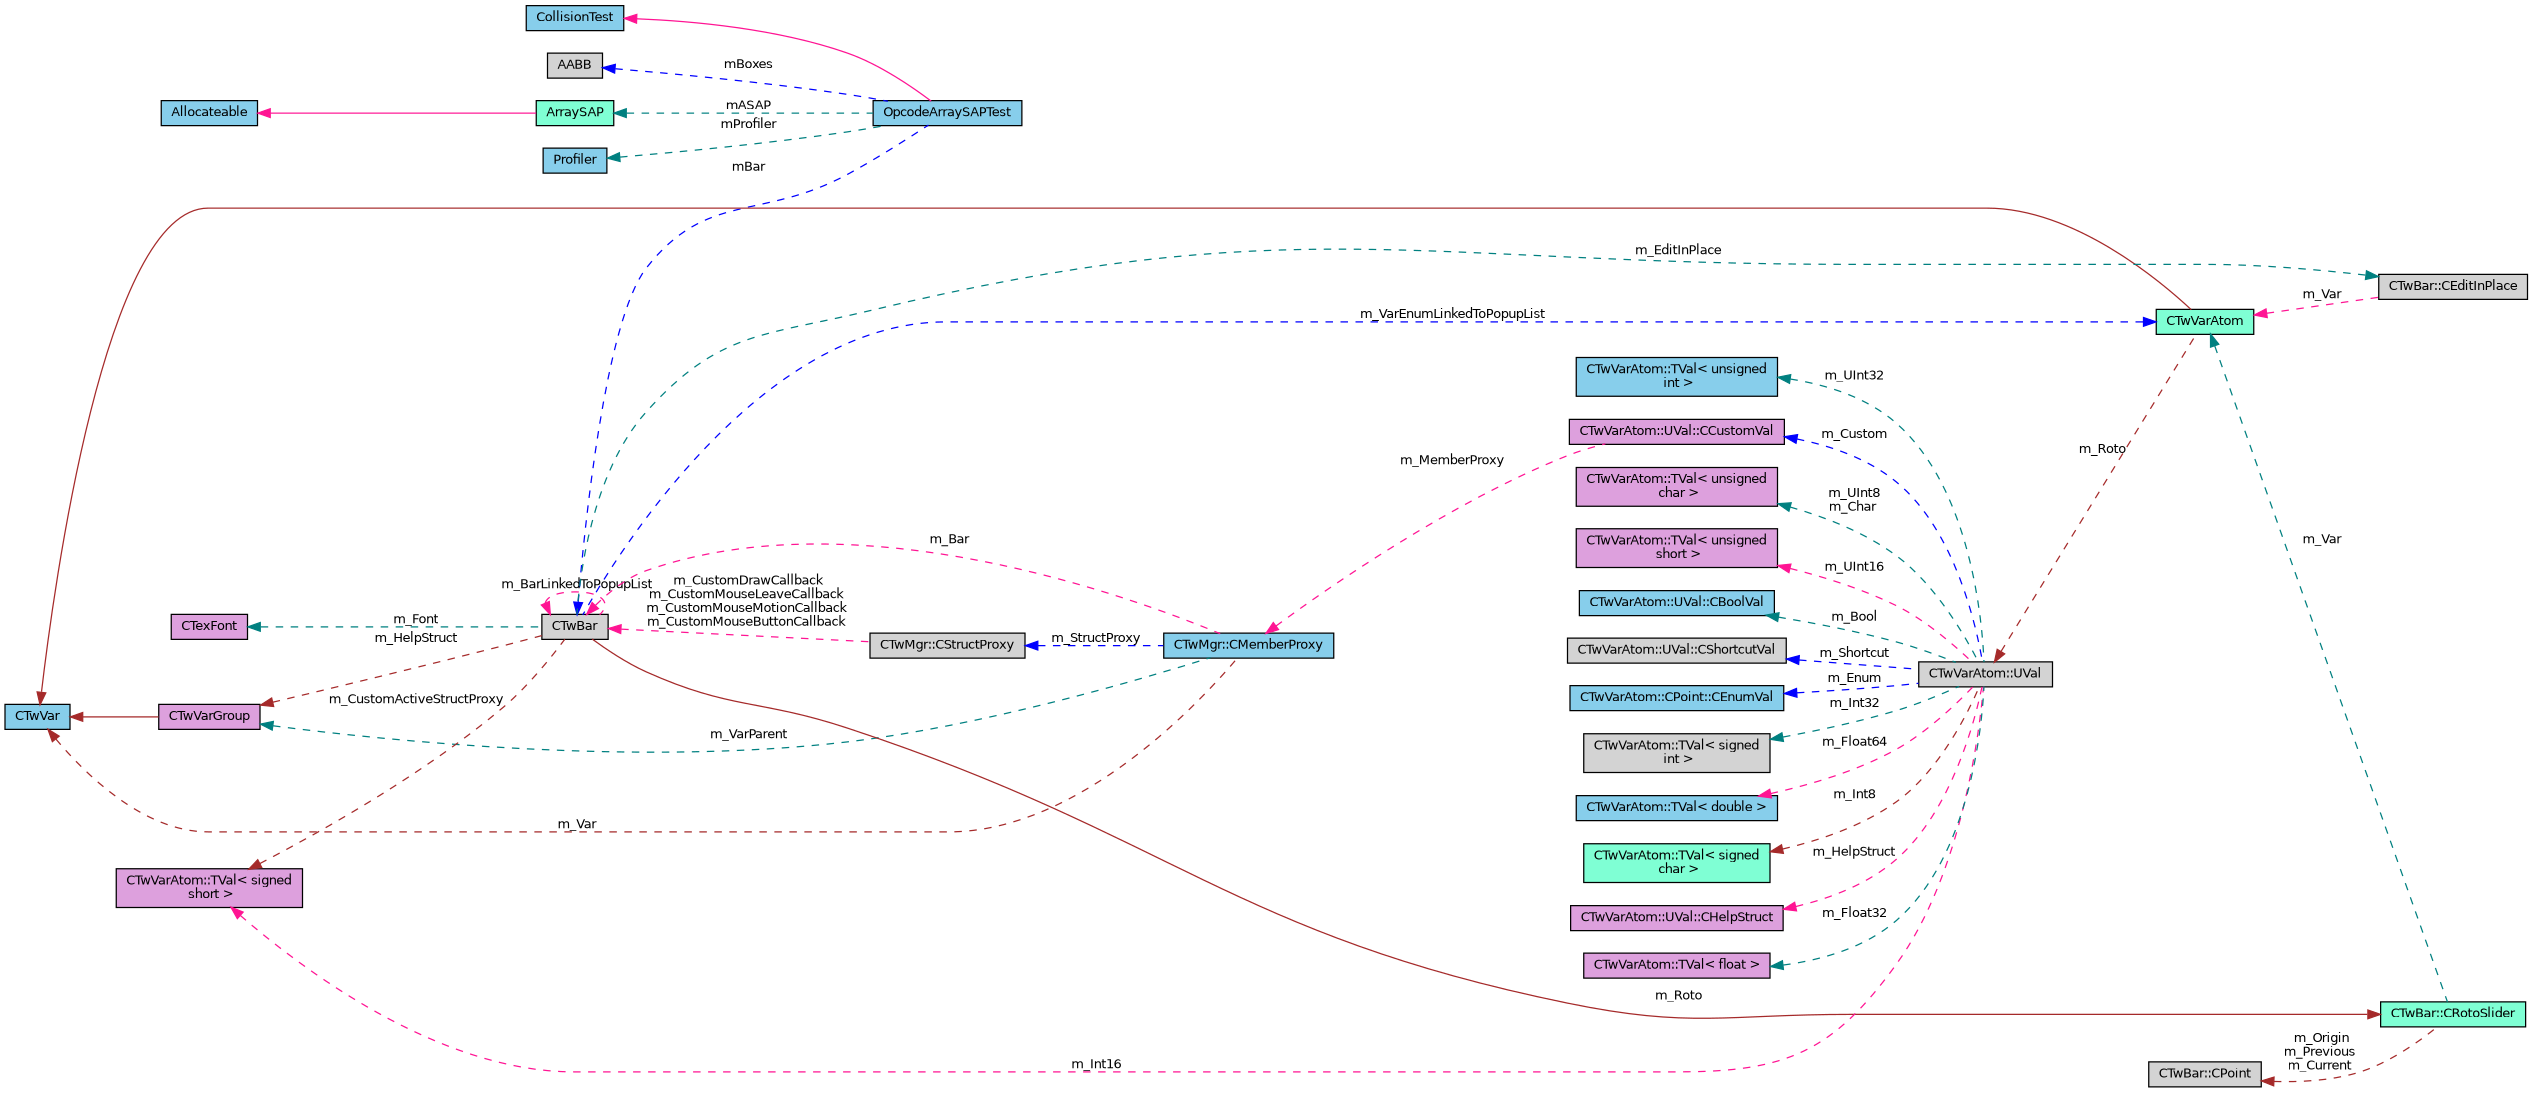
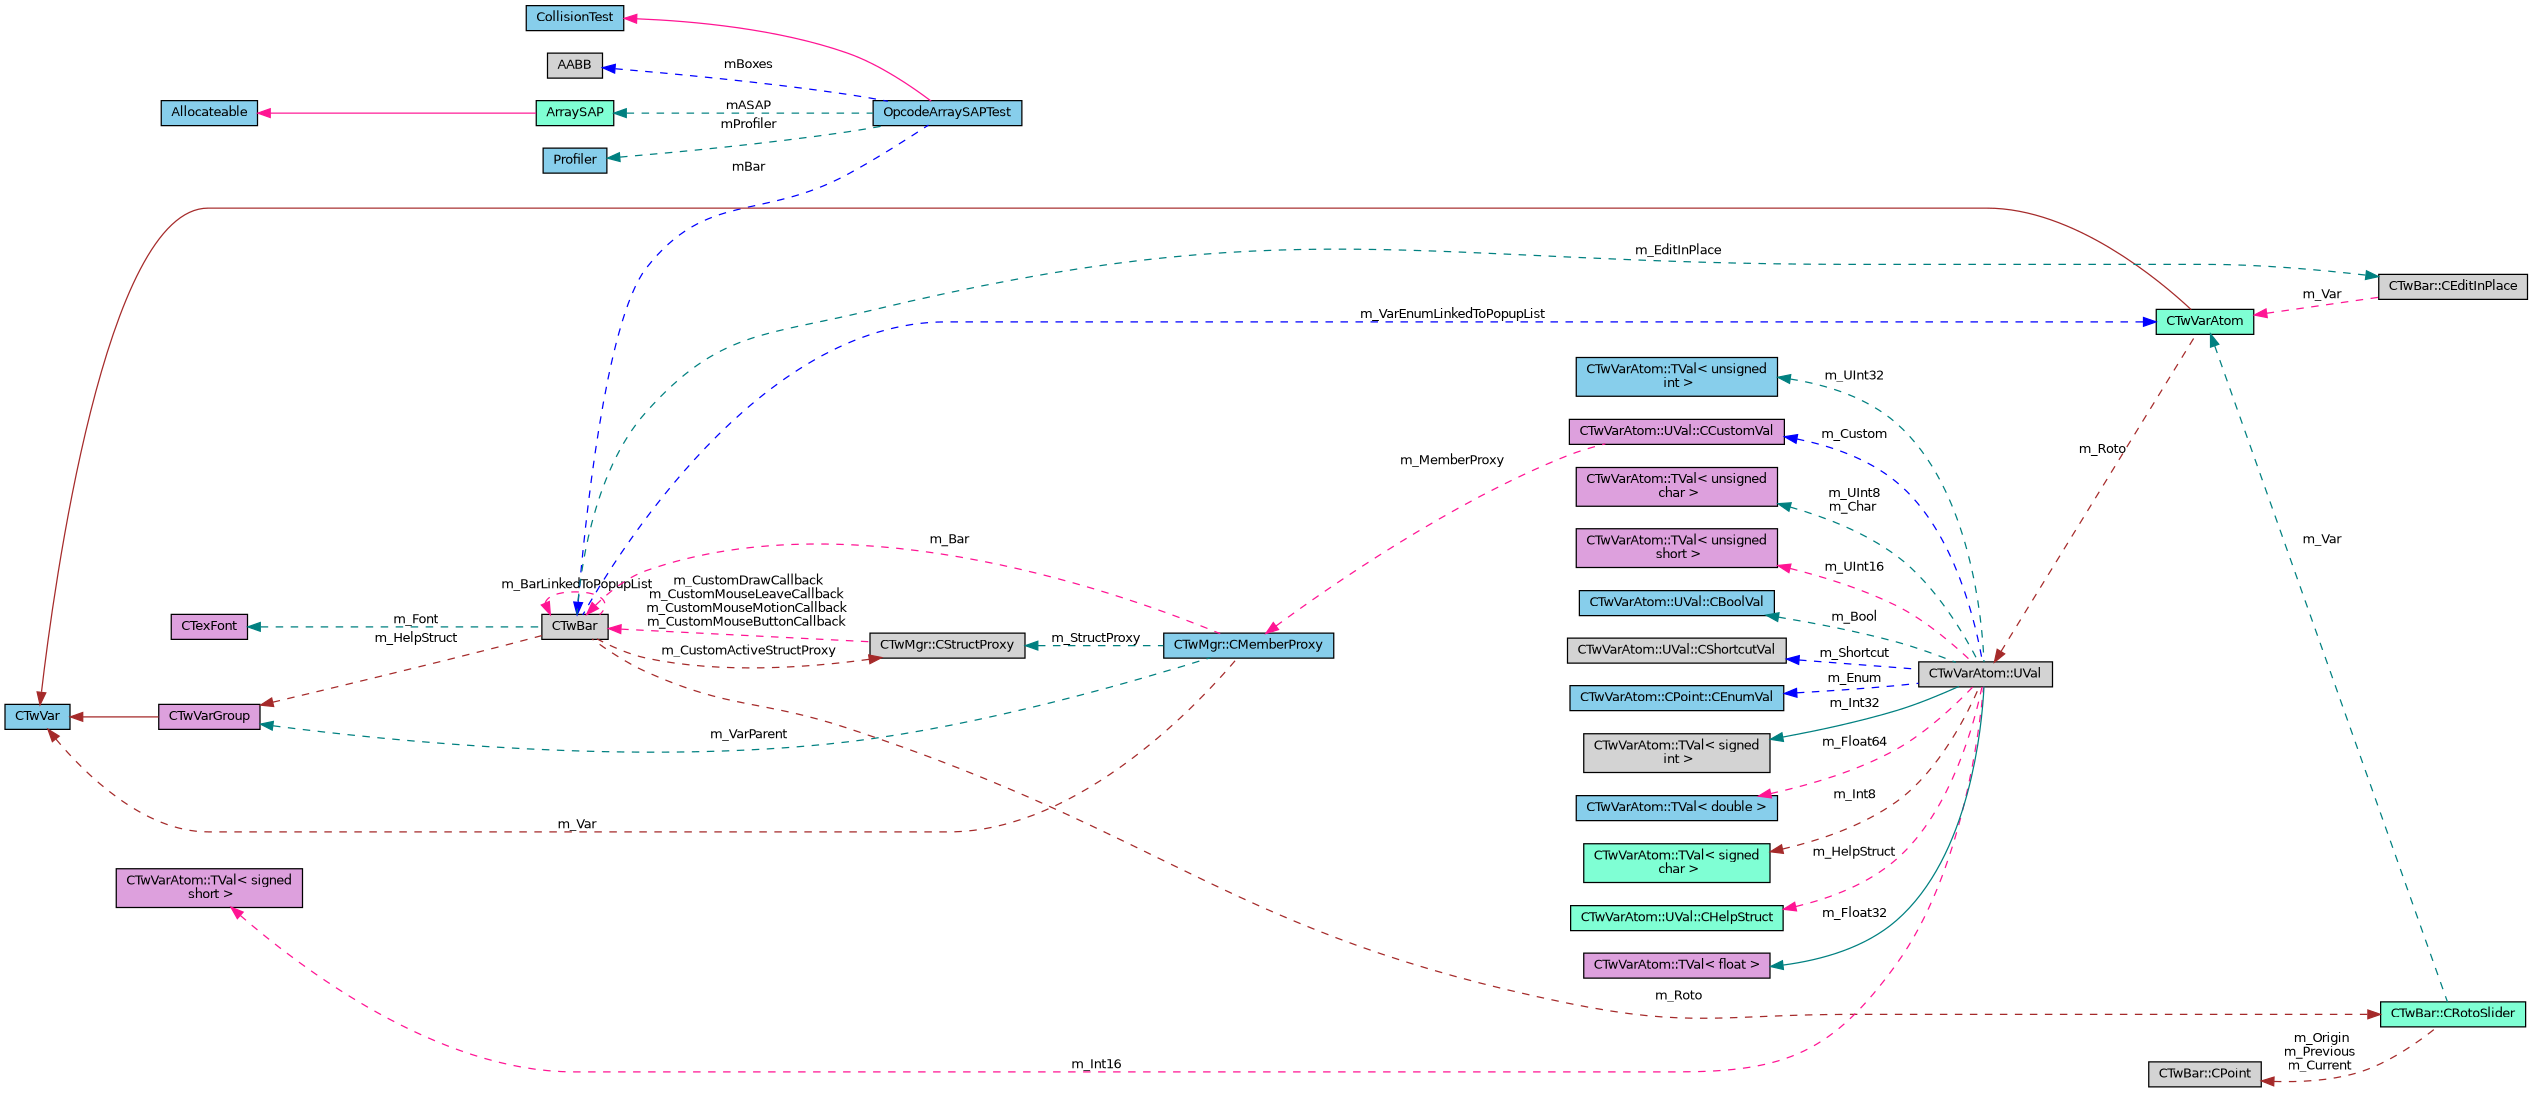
(1101, 646) -> (1101, 646)
(1873, 717) -> (1873, 717)
(424, 767) -> (731, 668)
(1932, 877) -> (1932, 877)
(1677, 918) -> (1677, 918)
(1449, 974) -> (1449, 974)
